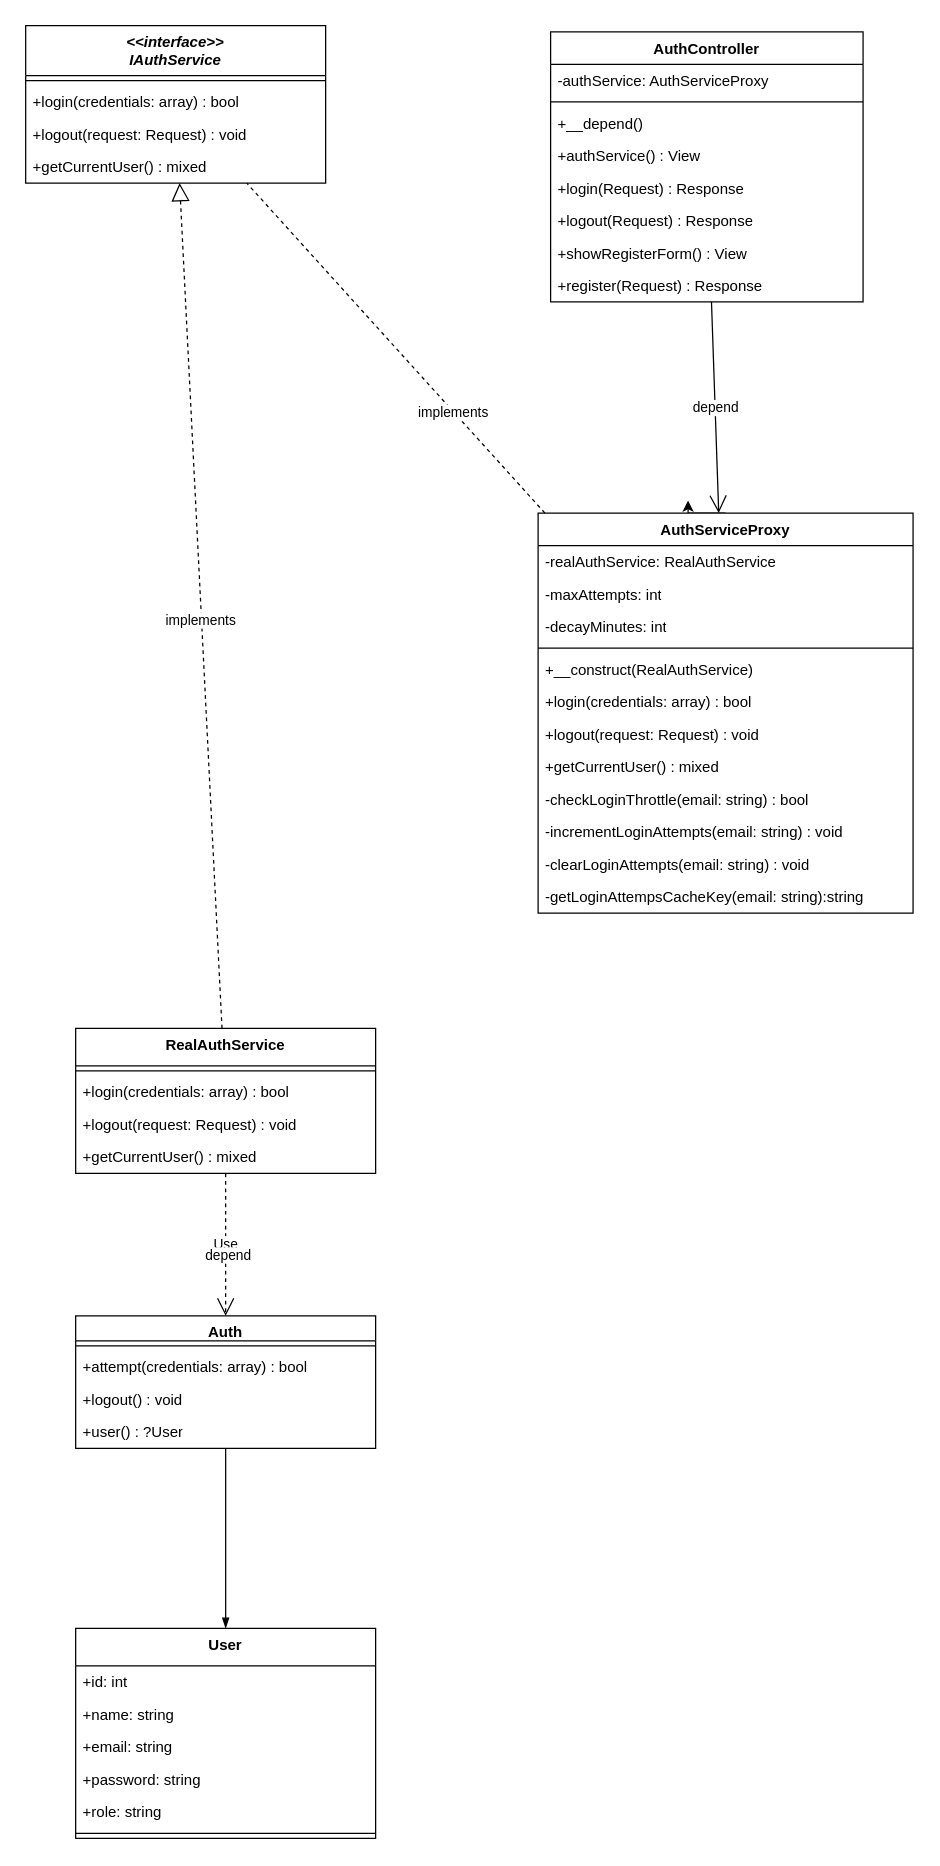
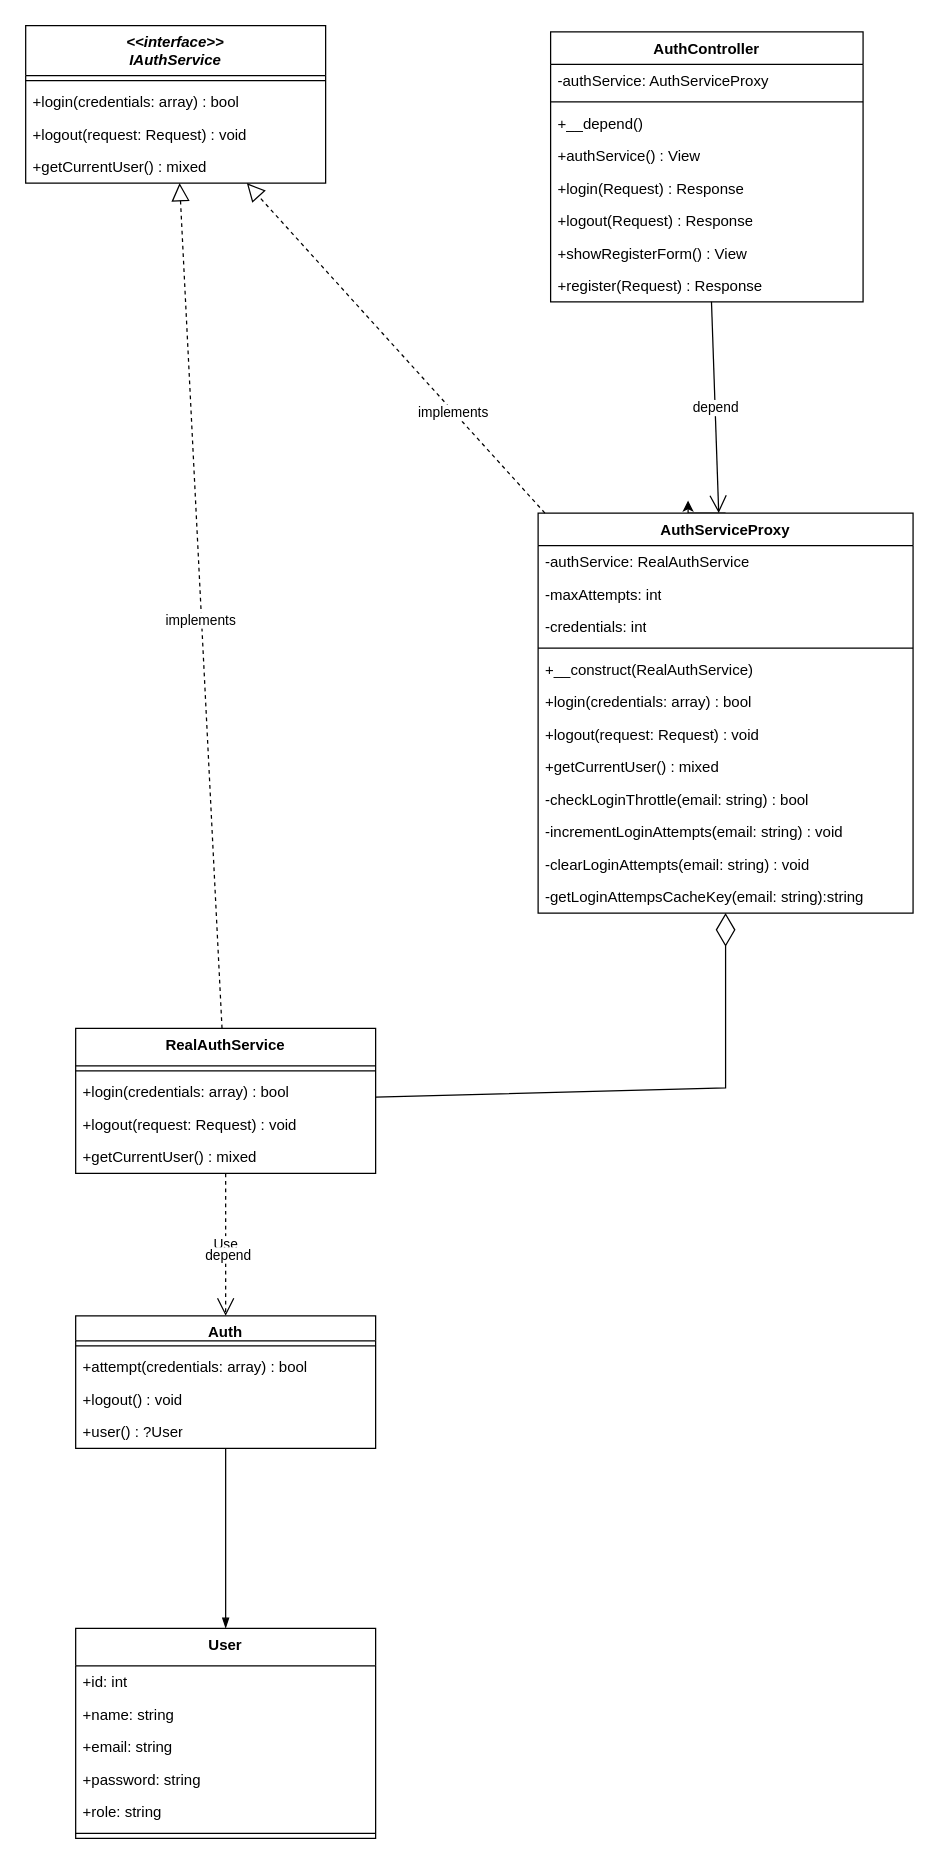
(255, 192) -> (259, 197)
(673, 563) -> (658, 563)
(613, 628) -> (607, 628)
none -> (622, 1091)
